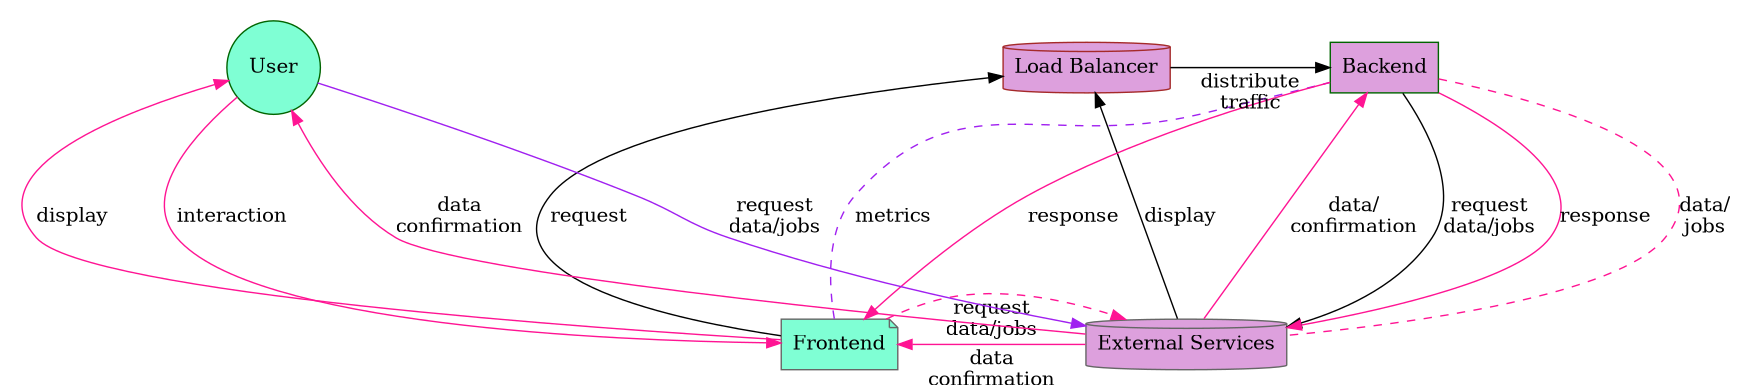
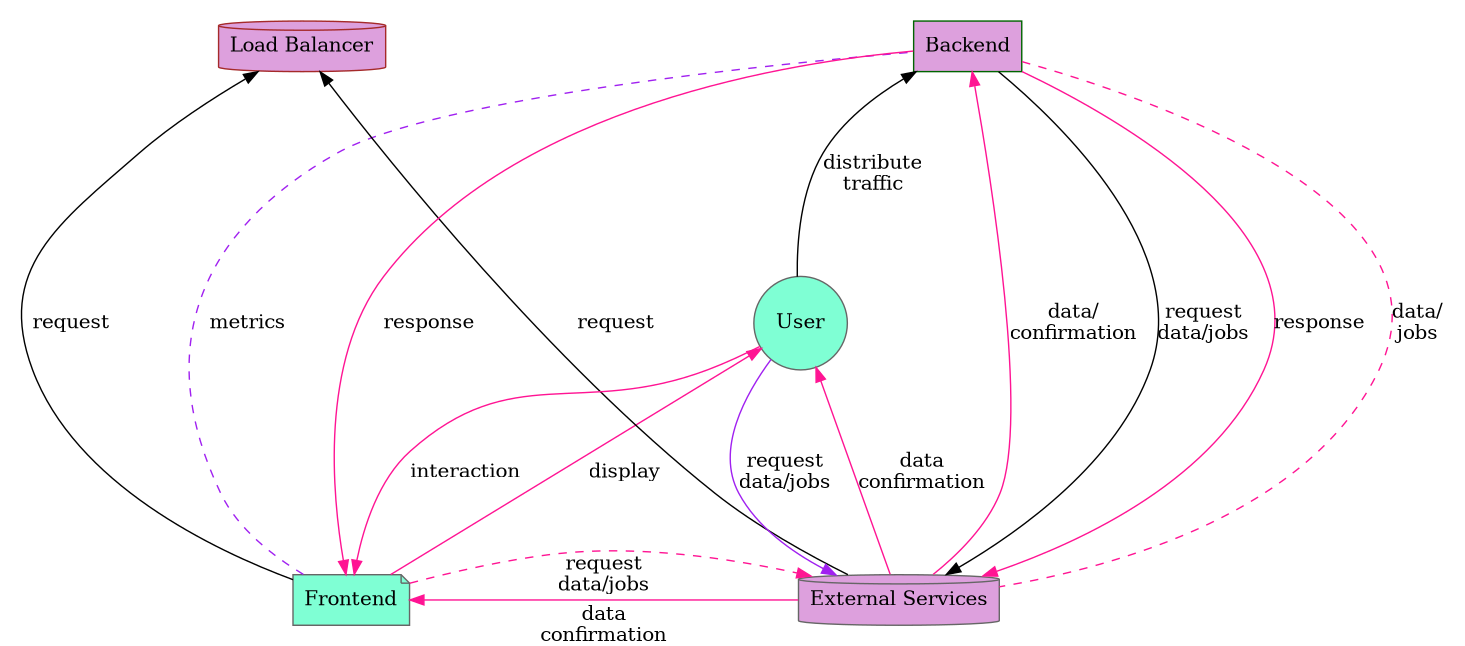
(274, 68) -> (801, 323)
(1243, 68) -> (819, 161)
(1181, 217) -> (616, 323)
